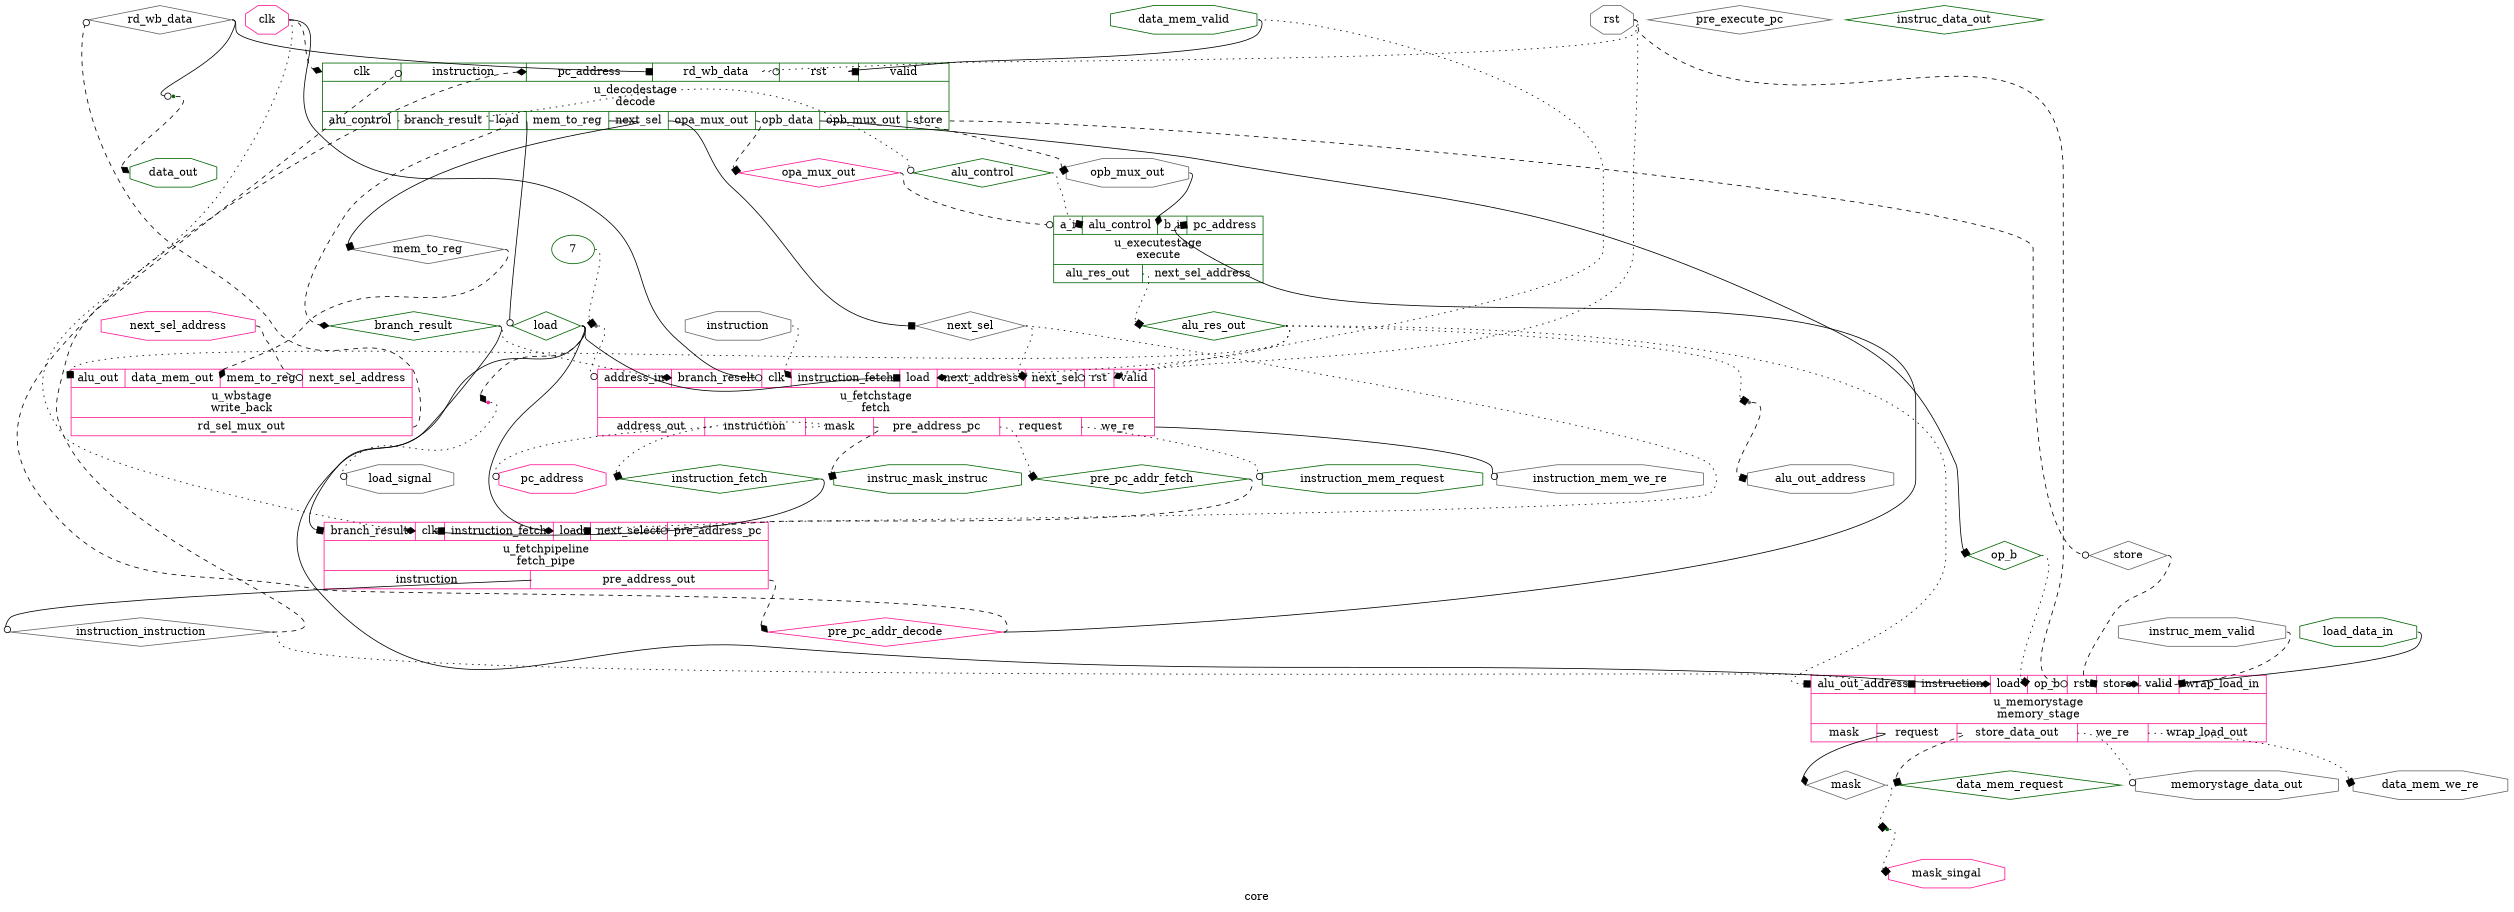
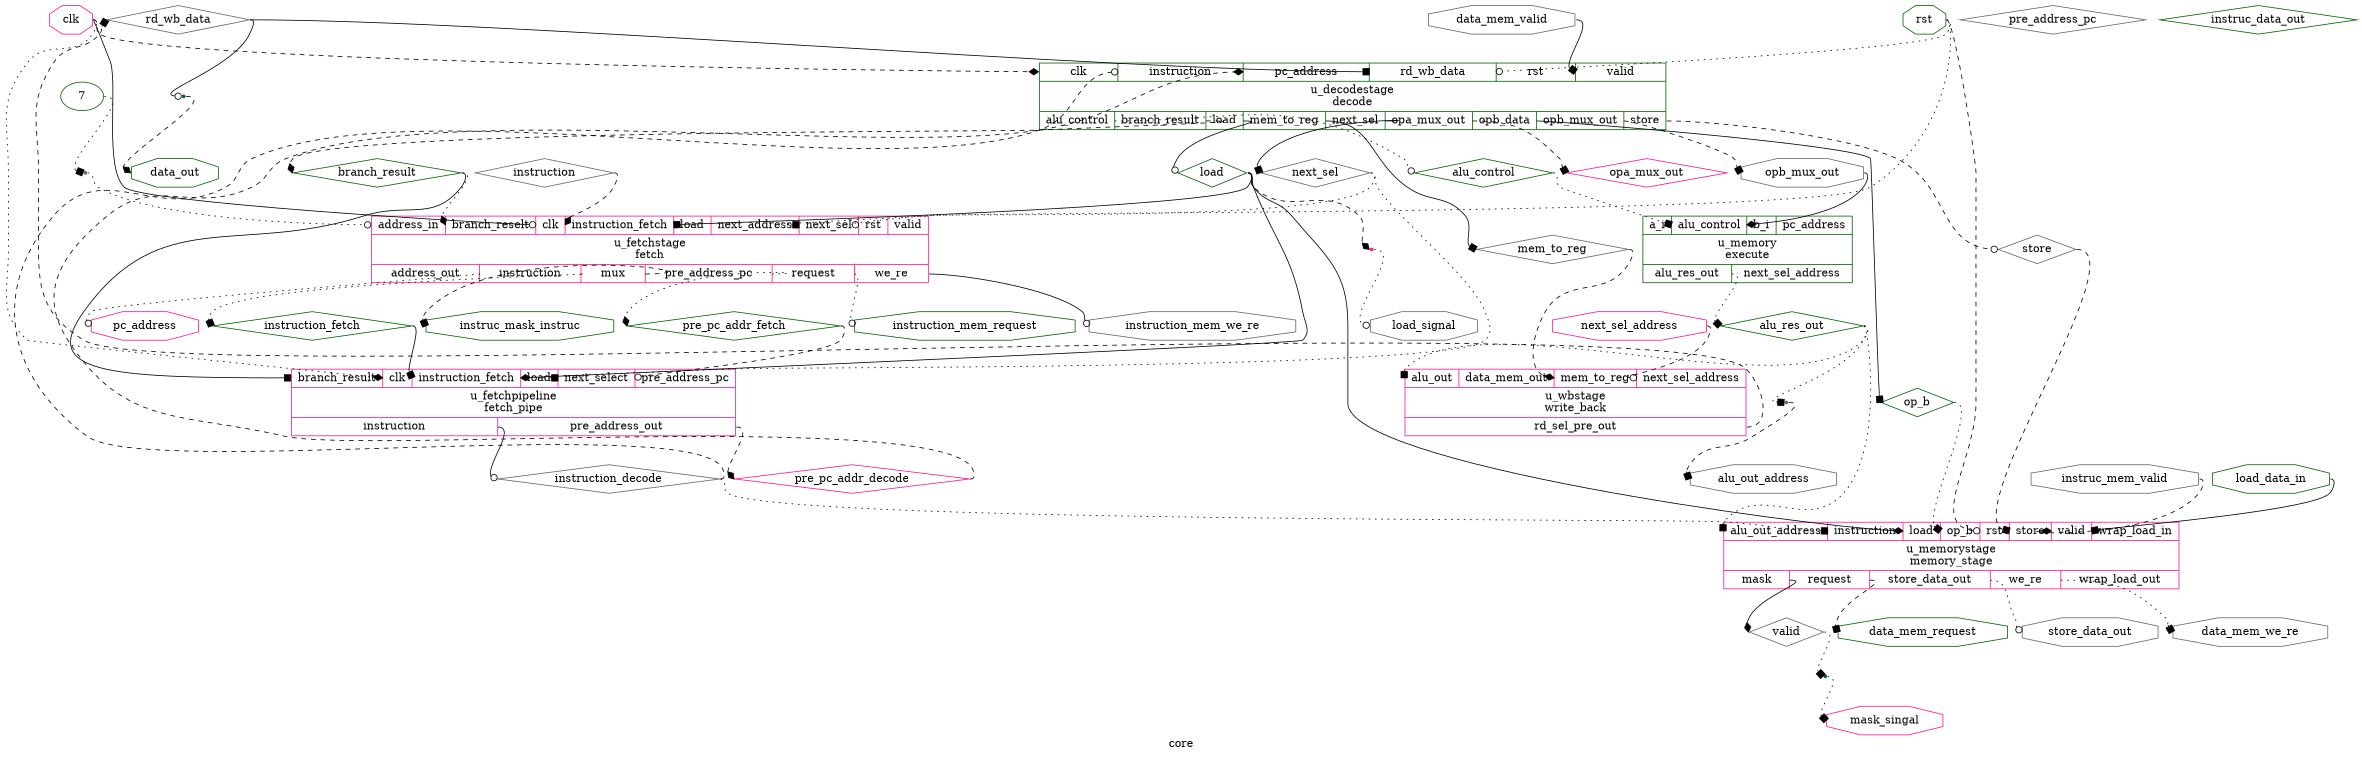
(1184, 20) -> (1502, 20)
(1612, 20) -> (1924, 20)
(1740, 20) -> (2053, 20)
(966, 211) -> none
(1158, 243) -> (1748, 243)
(1593, 261) -> none
(214, 273) -> (771, 351)
(738, 326) -> (545, 173)
(794, 347) -> (601, 200)
(1126, 367) -> none
(242, 426) -> (1575, 426)
(840, 426) -> (613, 273)
(1020, 445) -> (708, 278)
(1895, 501) -> none
(141, 632) -> (609, 479)
(1846, 785) -> (1786, 632)
(2010, 785) -> (1923, 632)
(2237, 785) -> (2090, 632)
